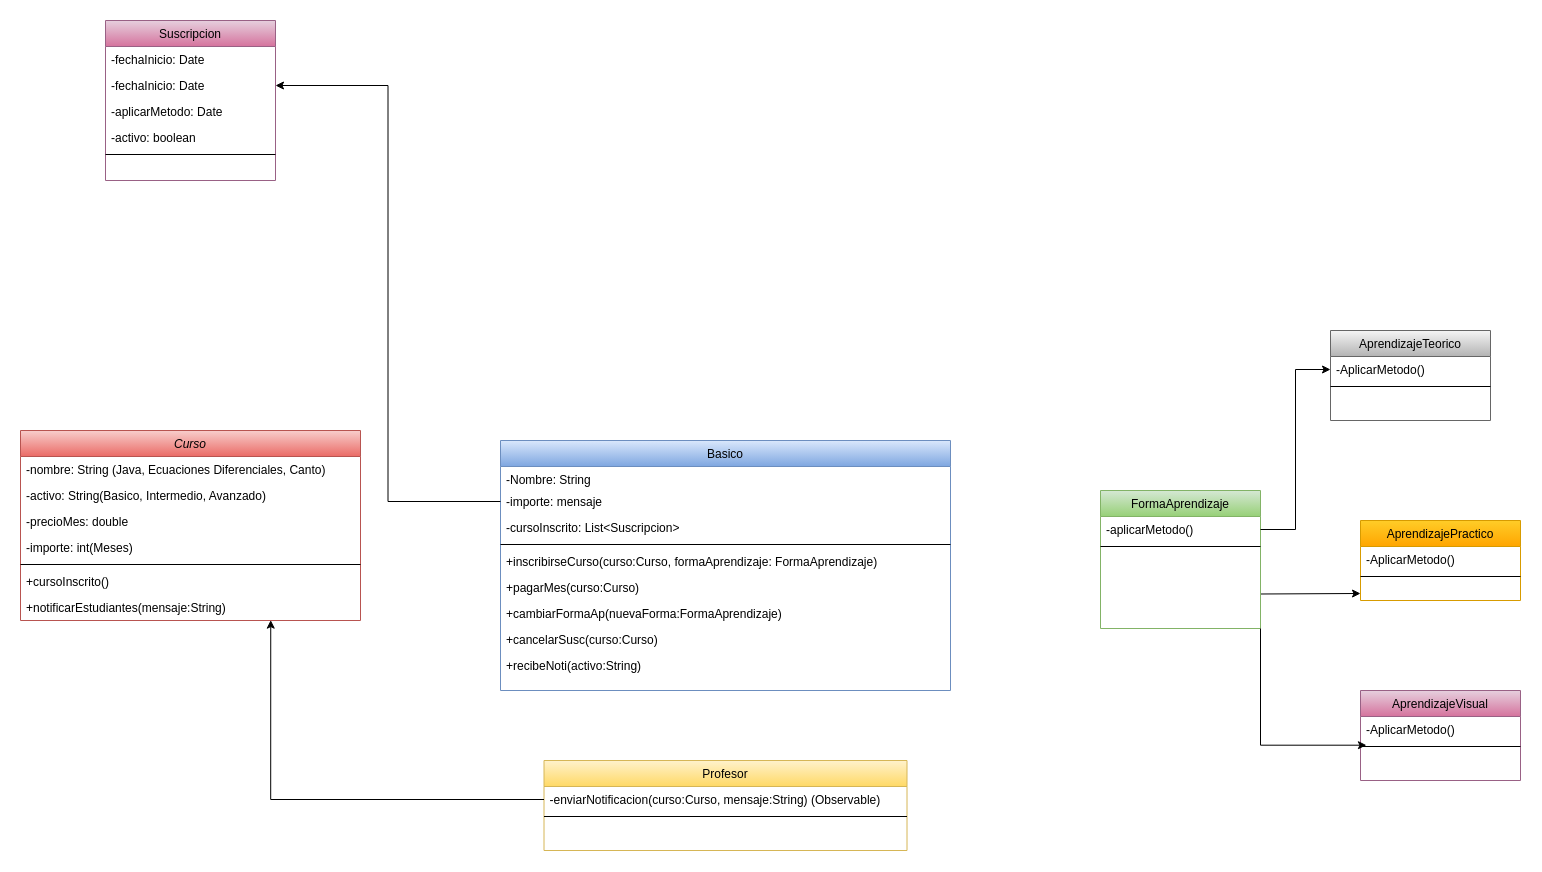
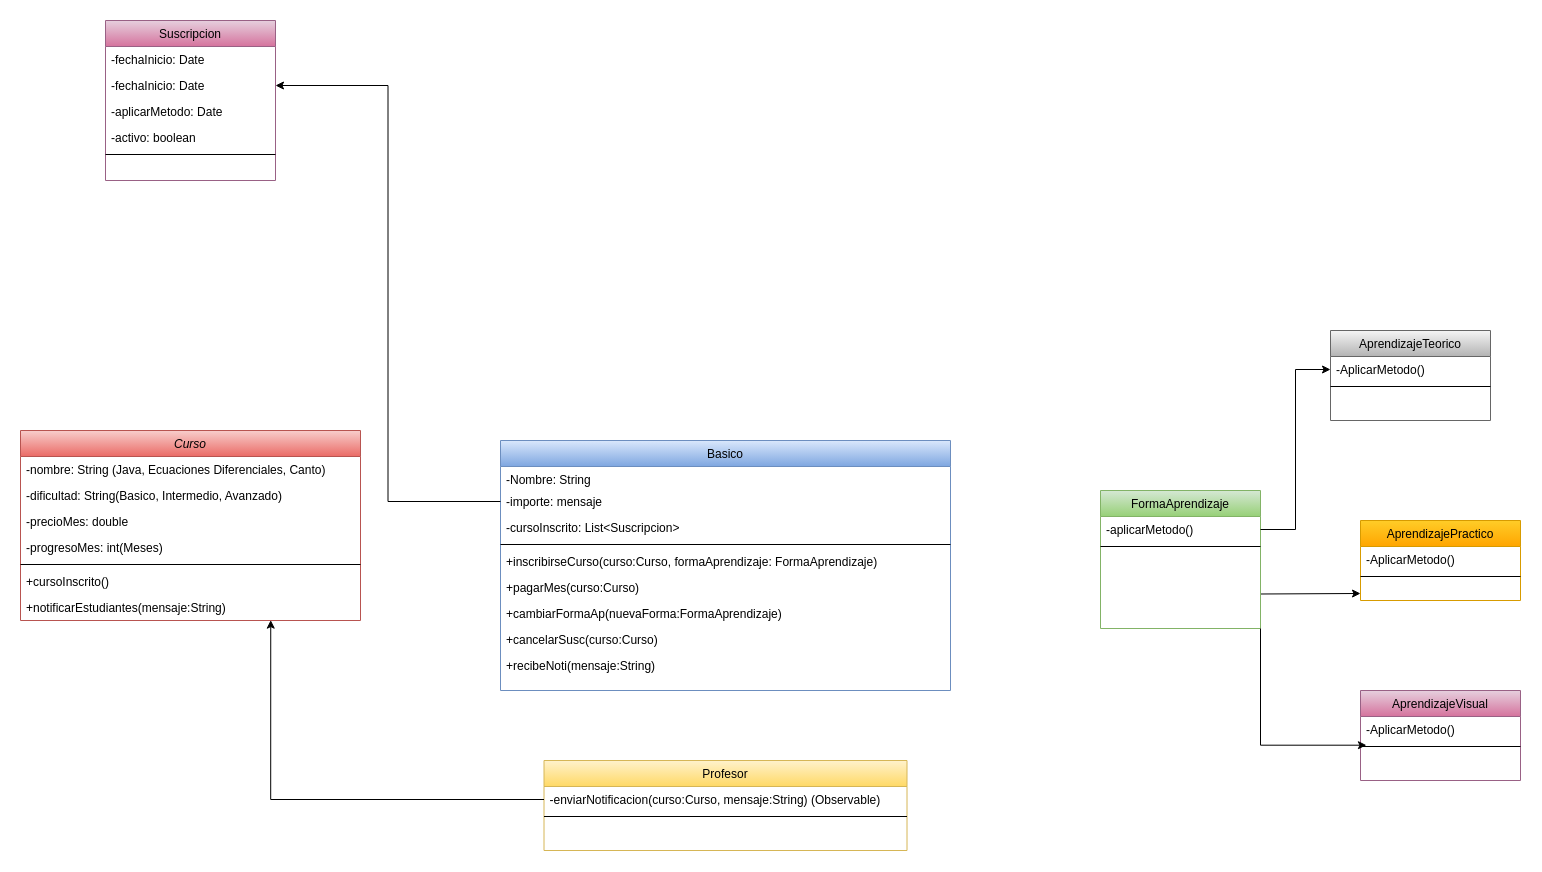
(162, 496) -> (172, 496)
(87, 548) -> (102, 548)
(586, 666) -> (590, 666)
